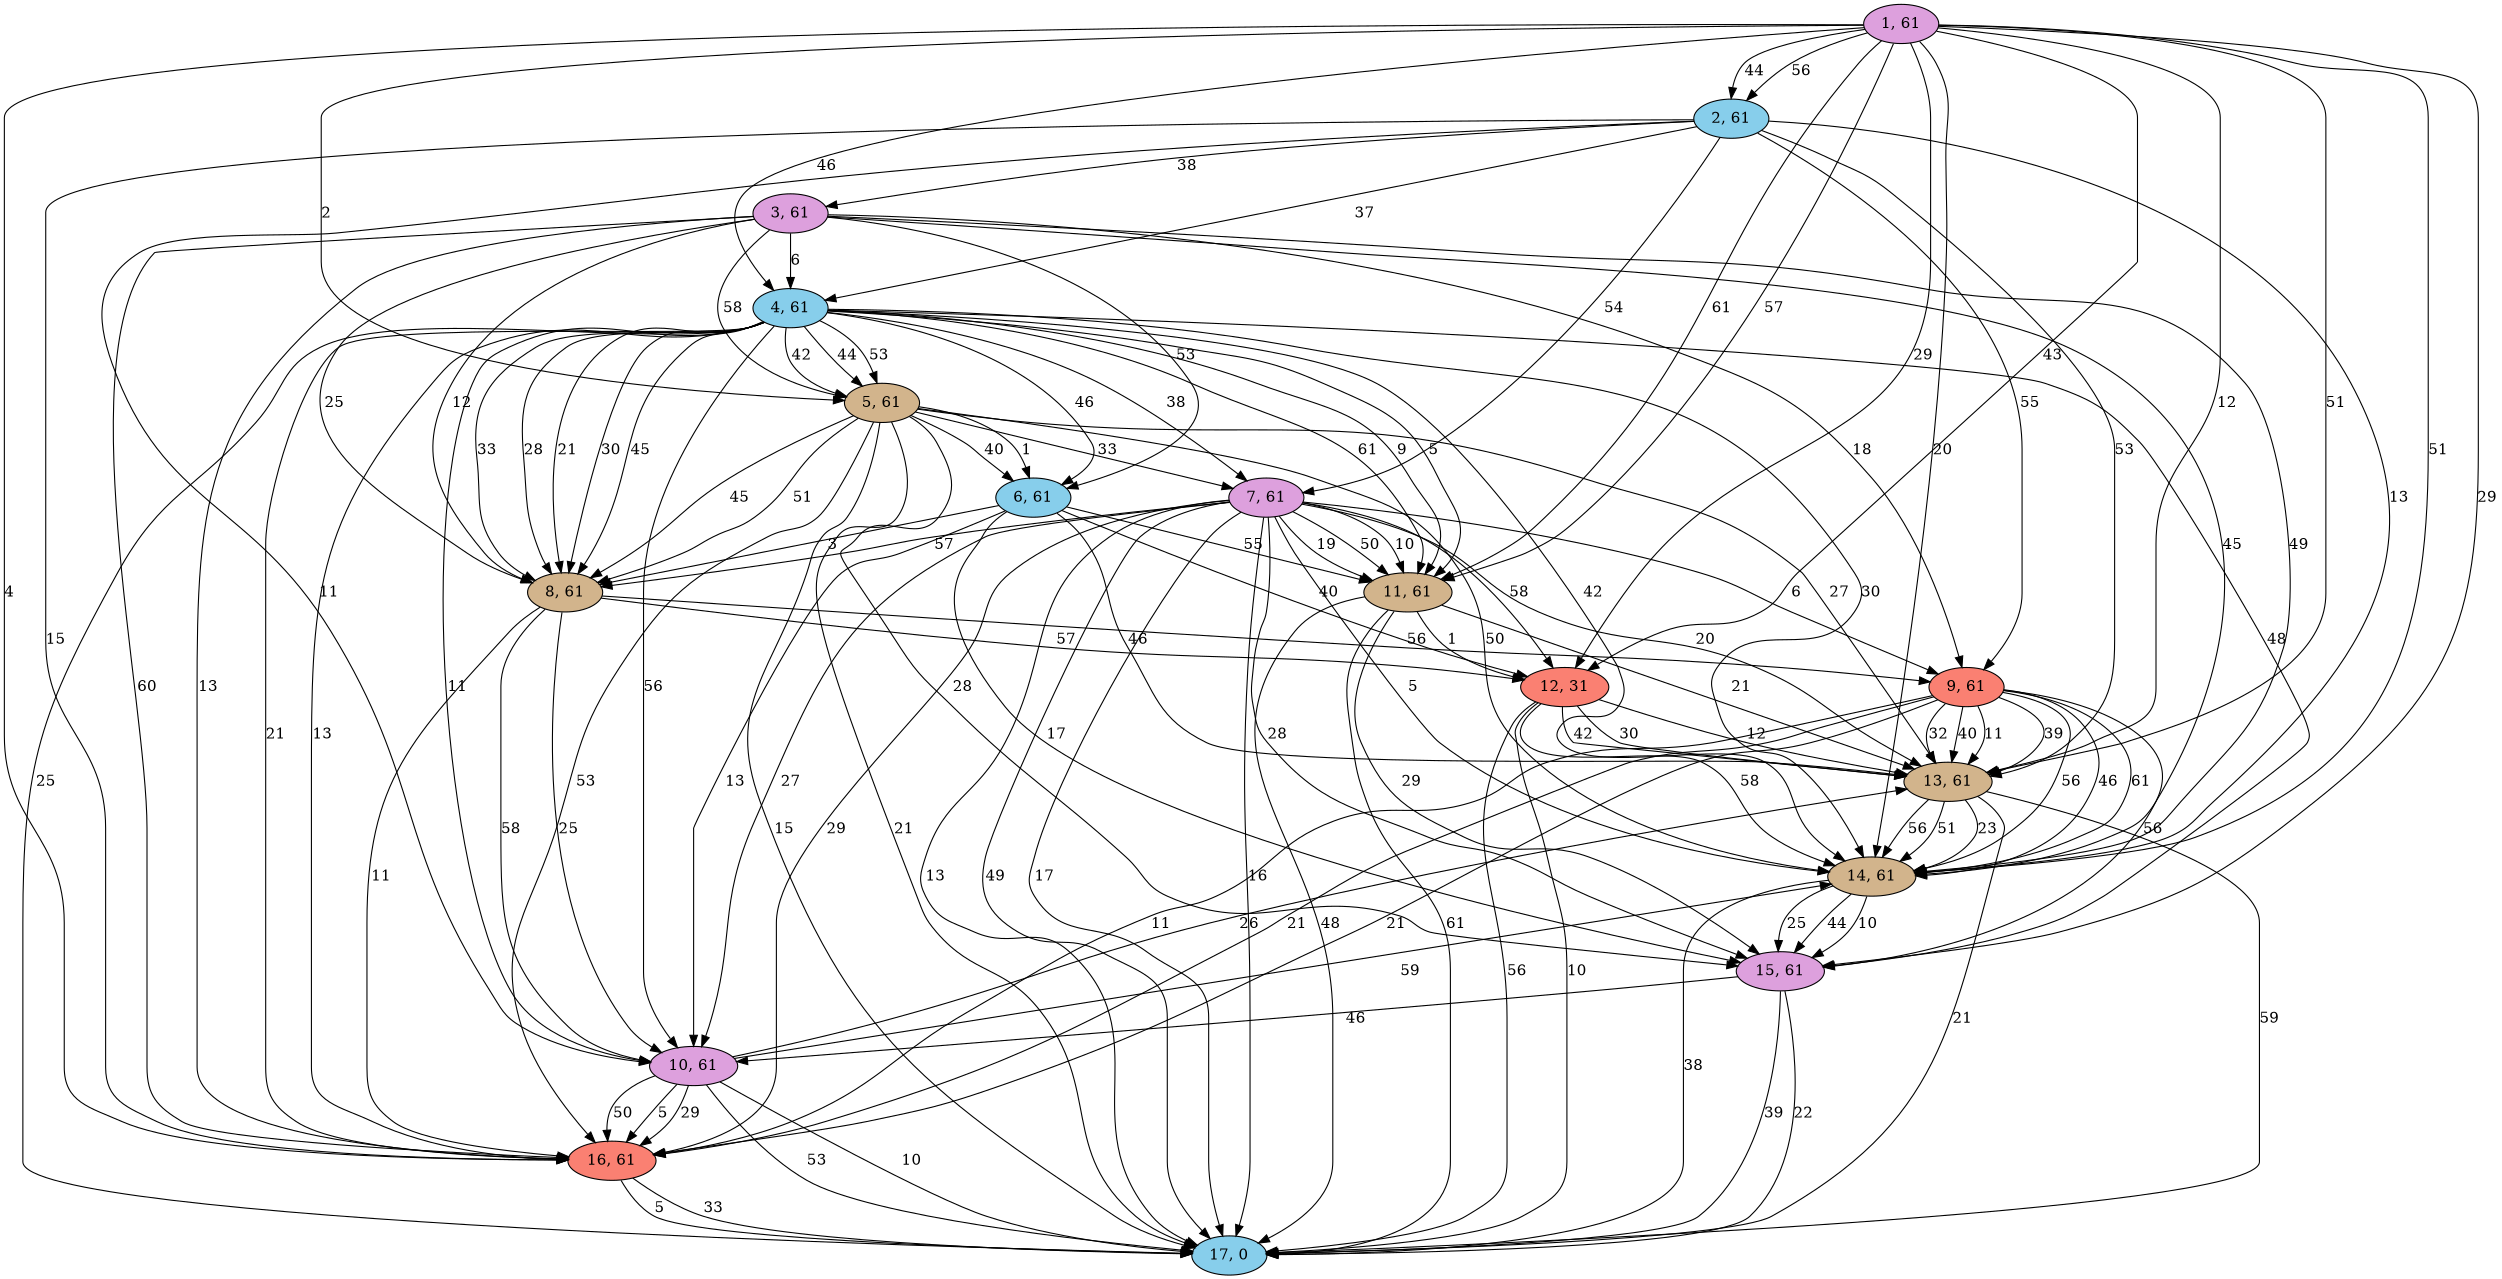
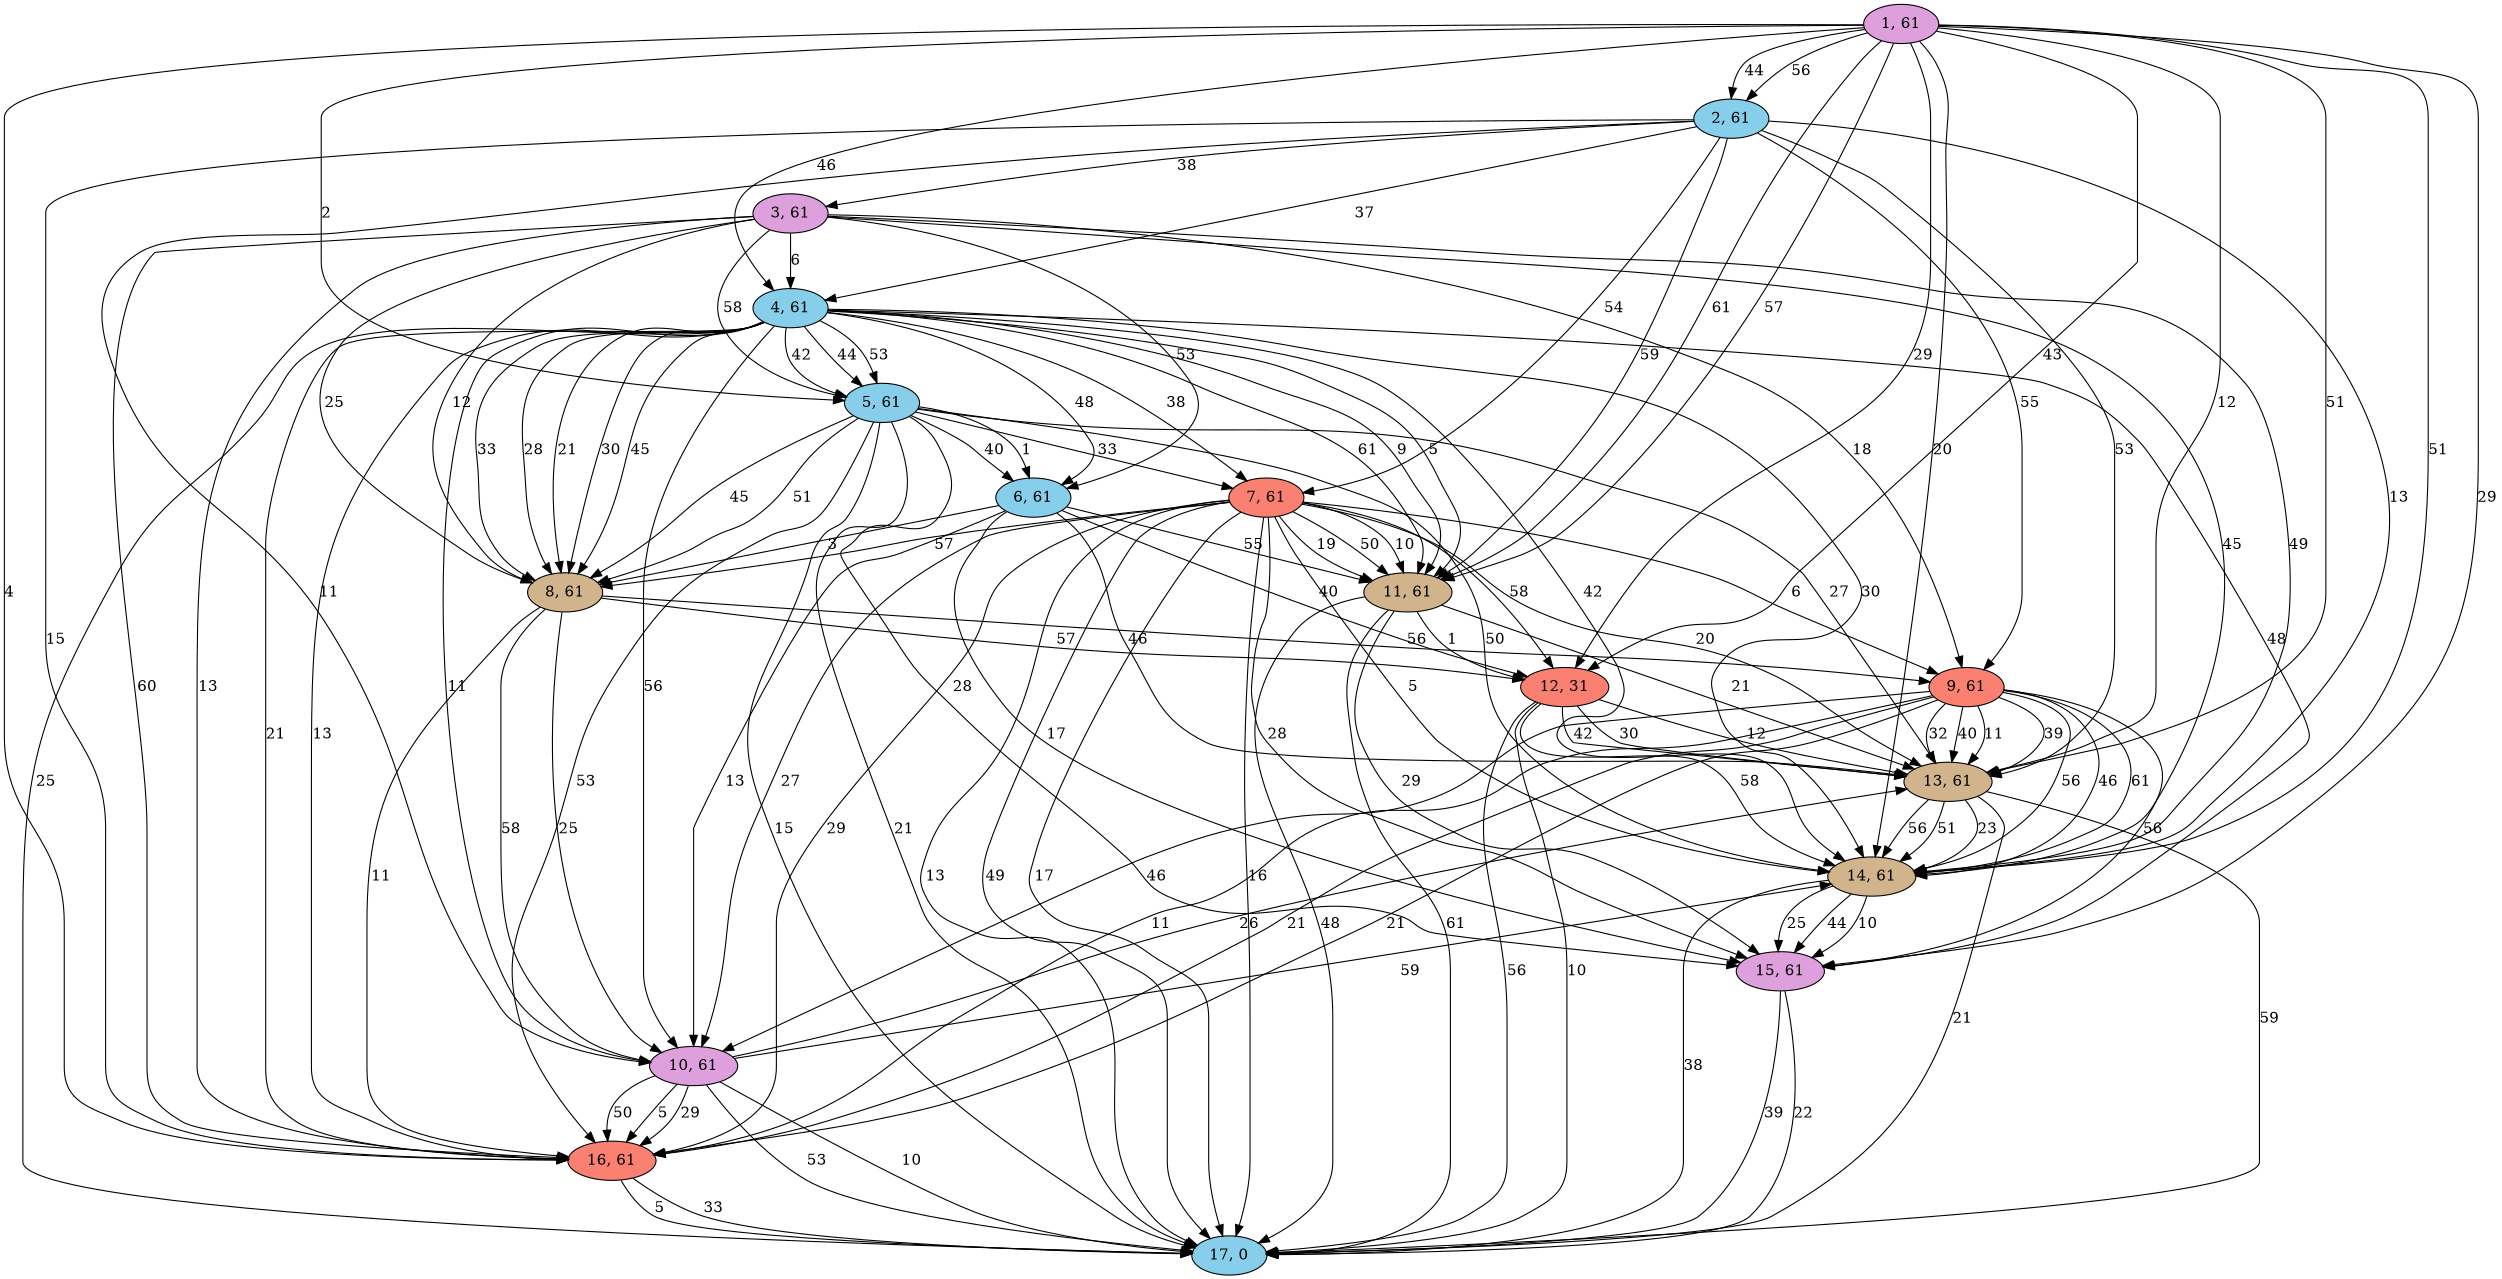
none -> (1623, 379)
(882, 403) -> (882, 403)
(1085, 403) -> (1085, 403)
(1266, 498) -> (1266, 498)
(1243, 1021) -> (1319, 815)
